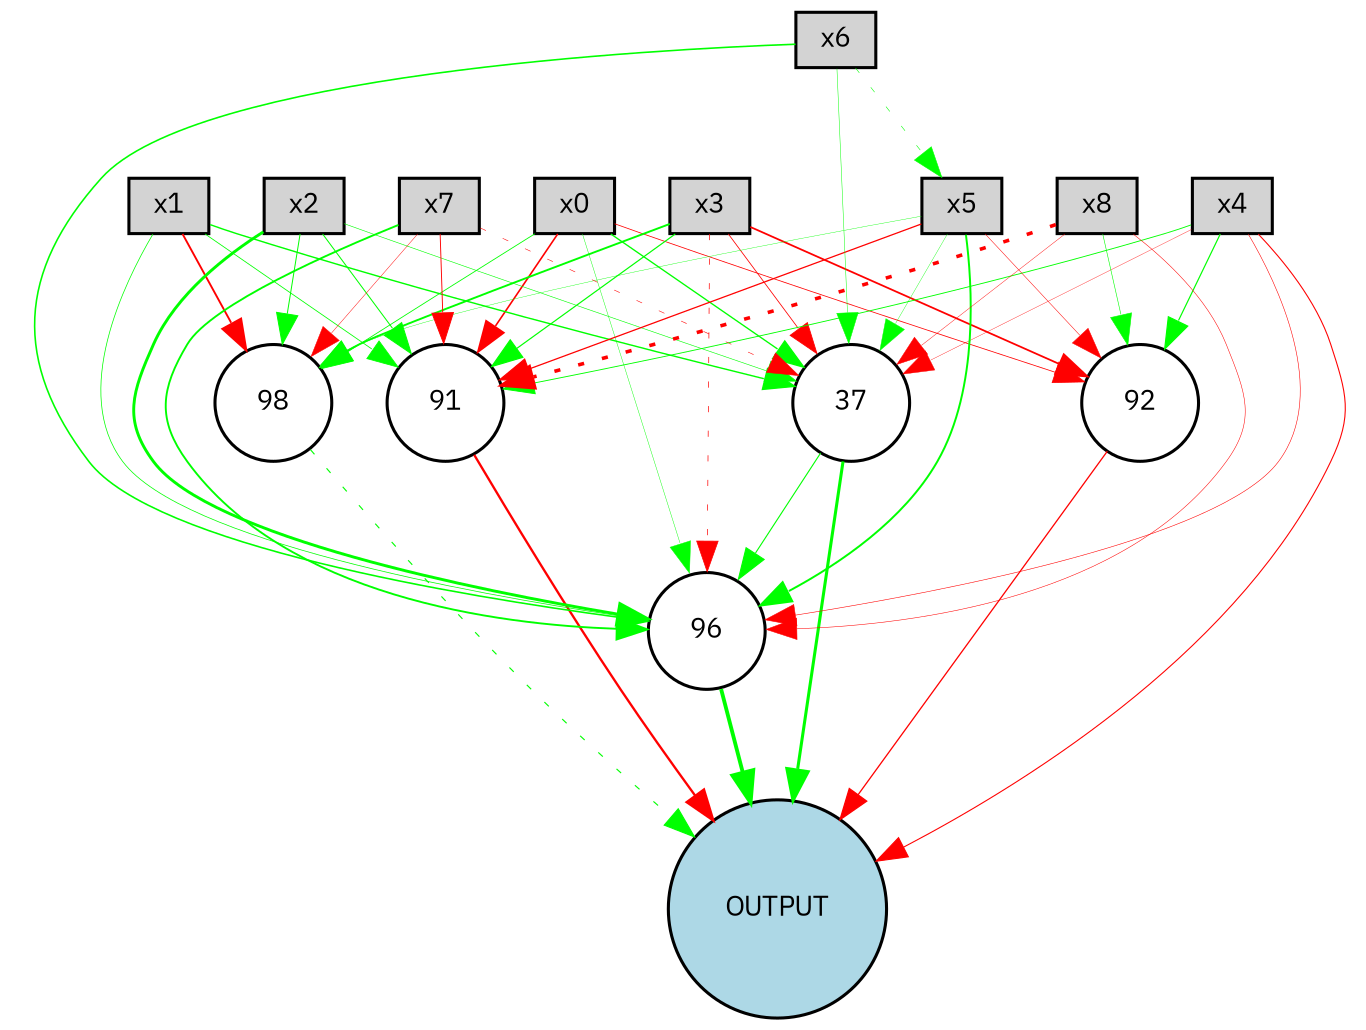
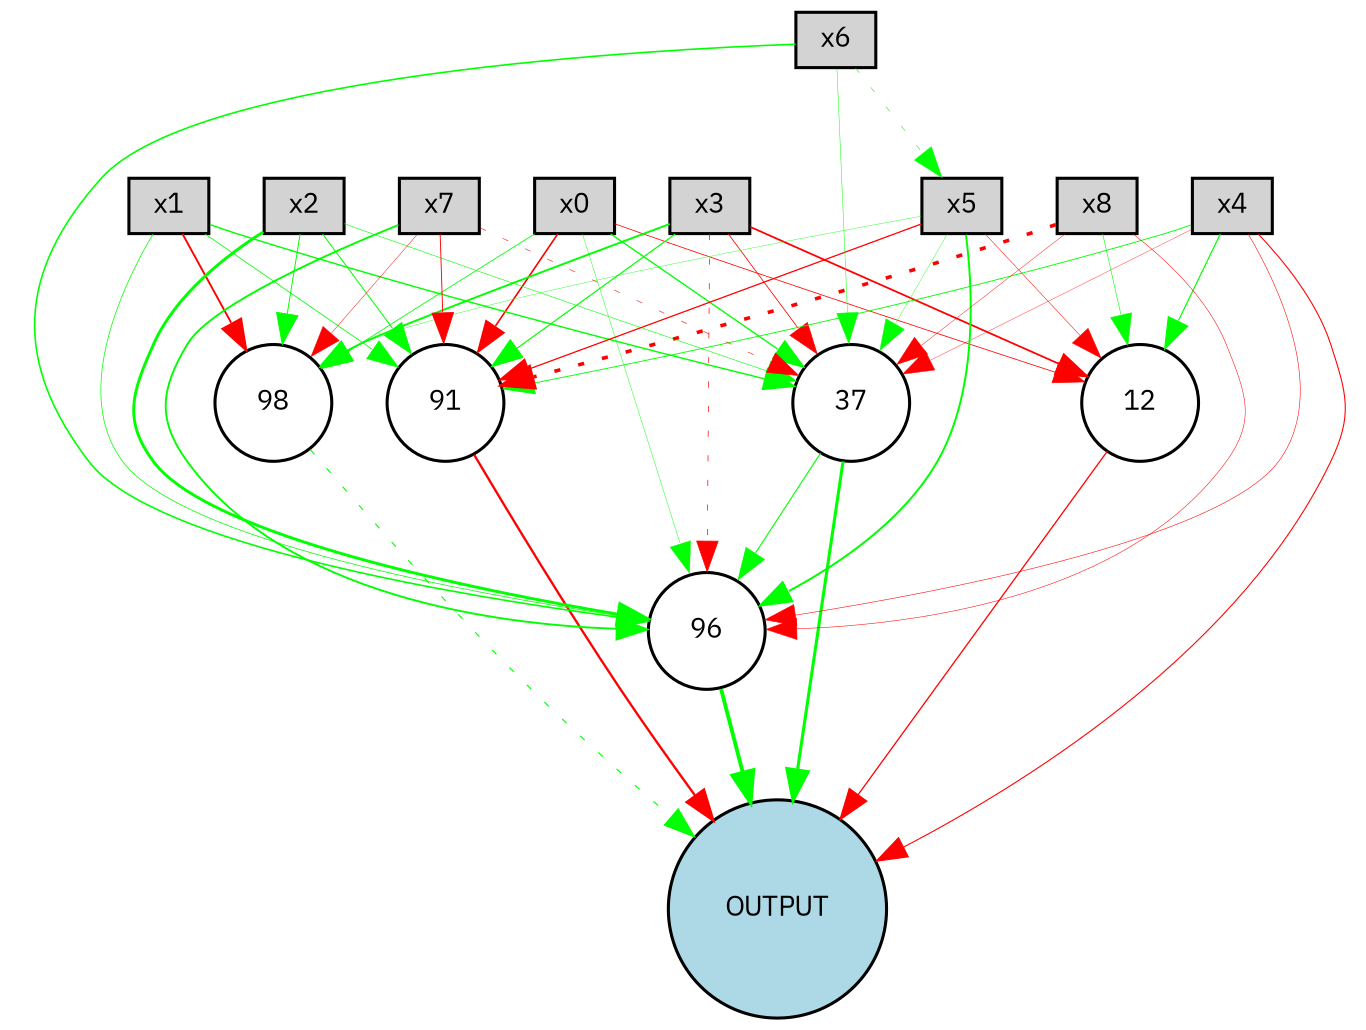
(1140, 403) -> (1140, 403)
